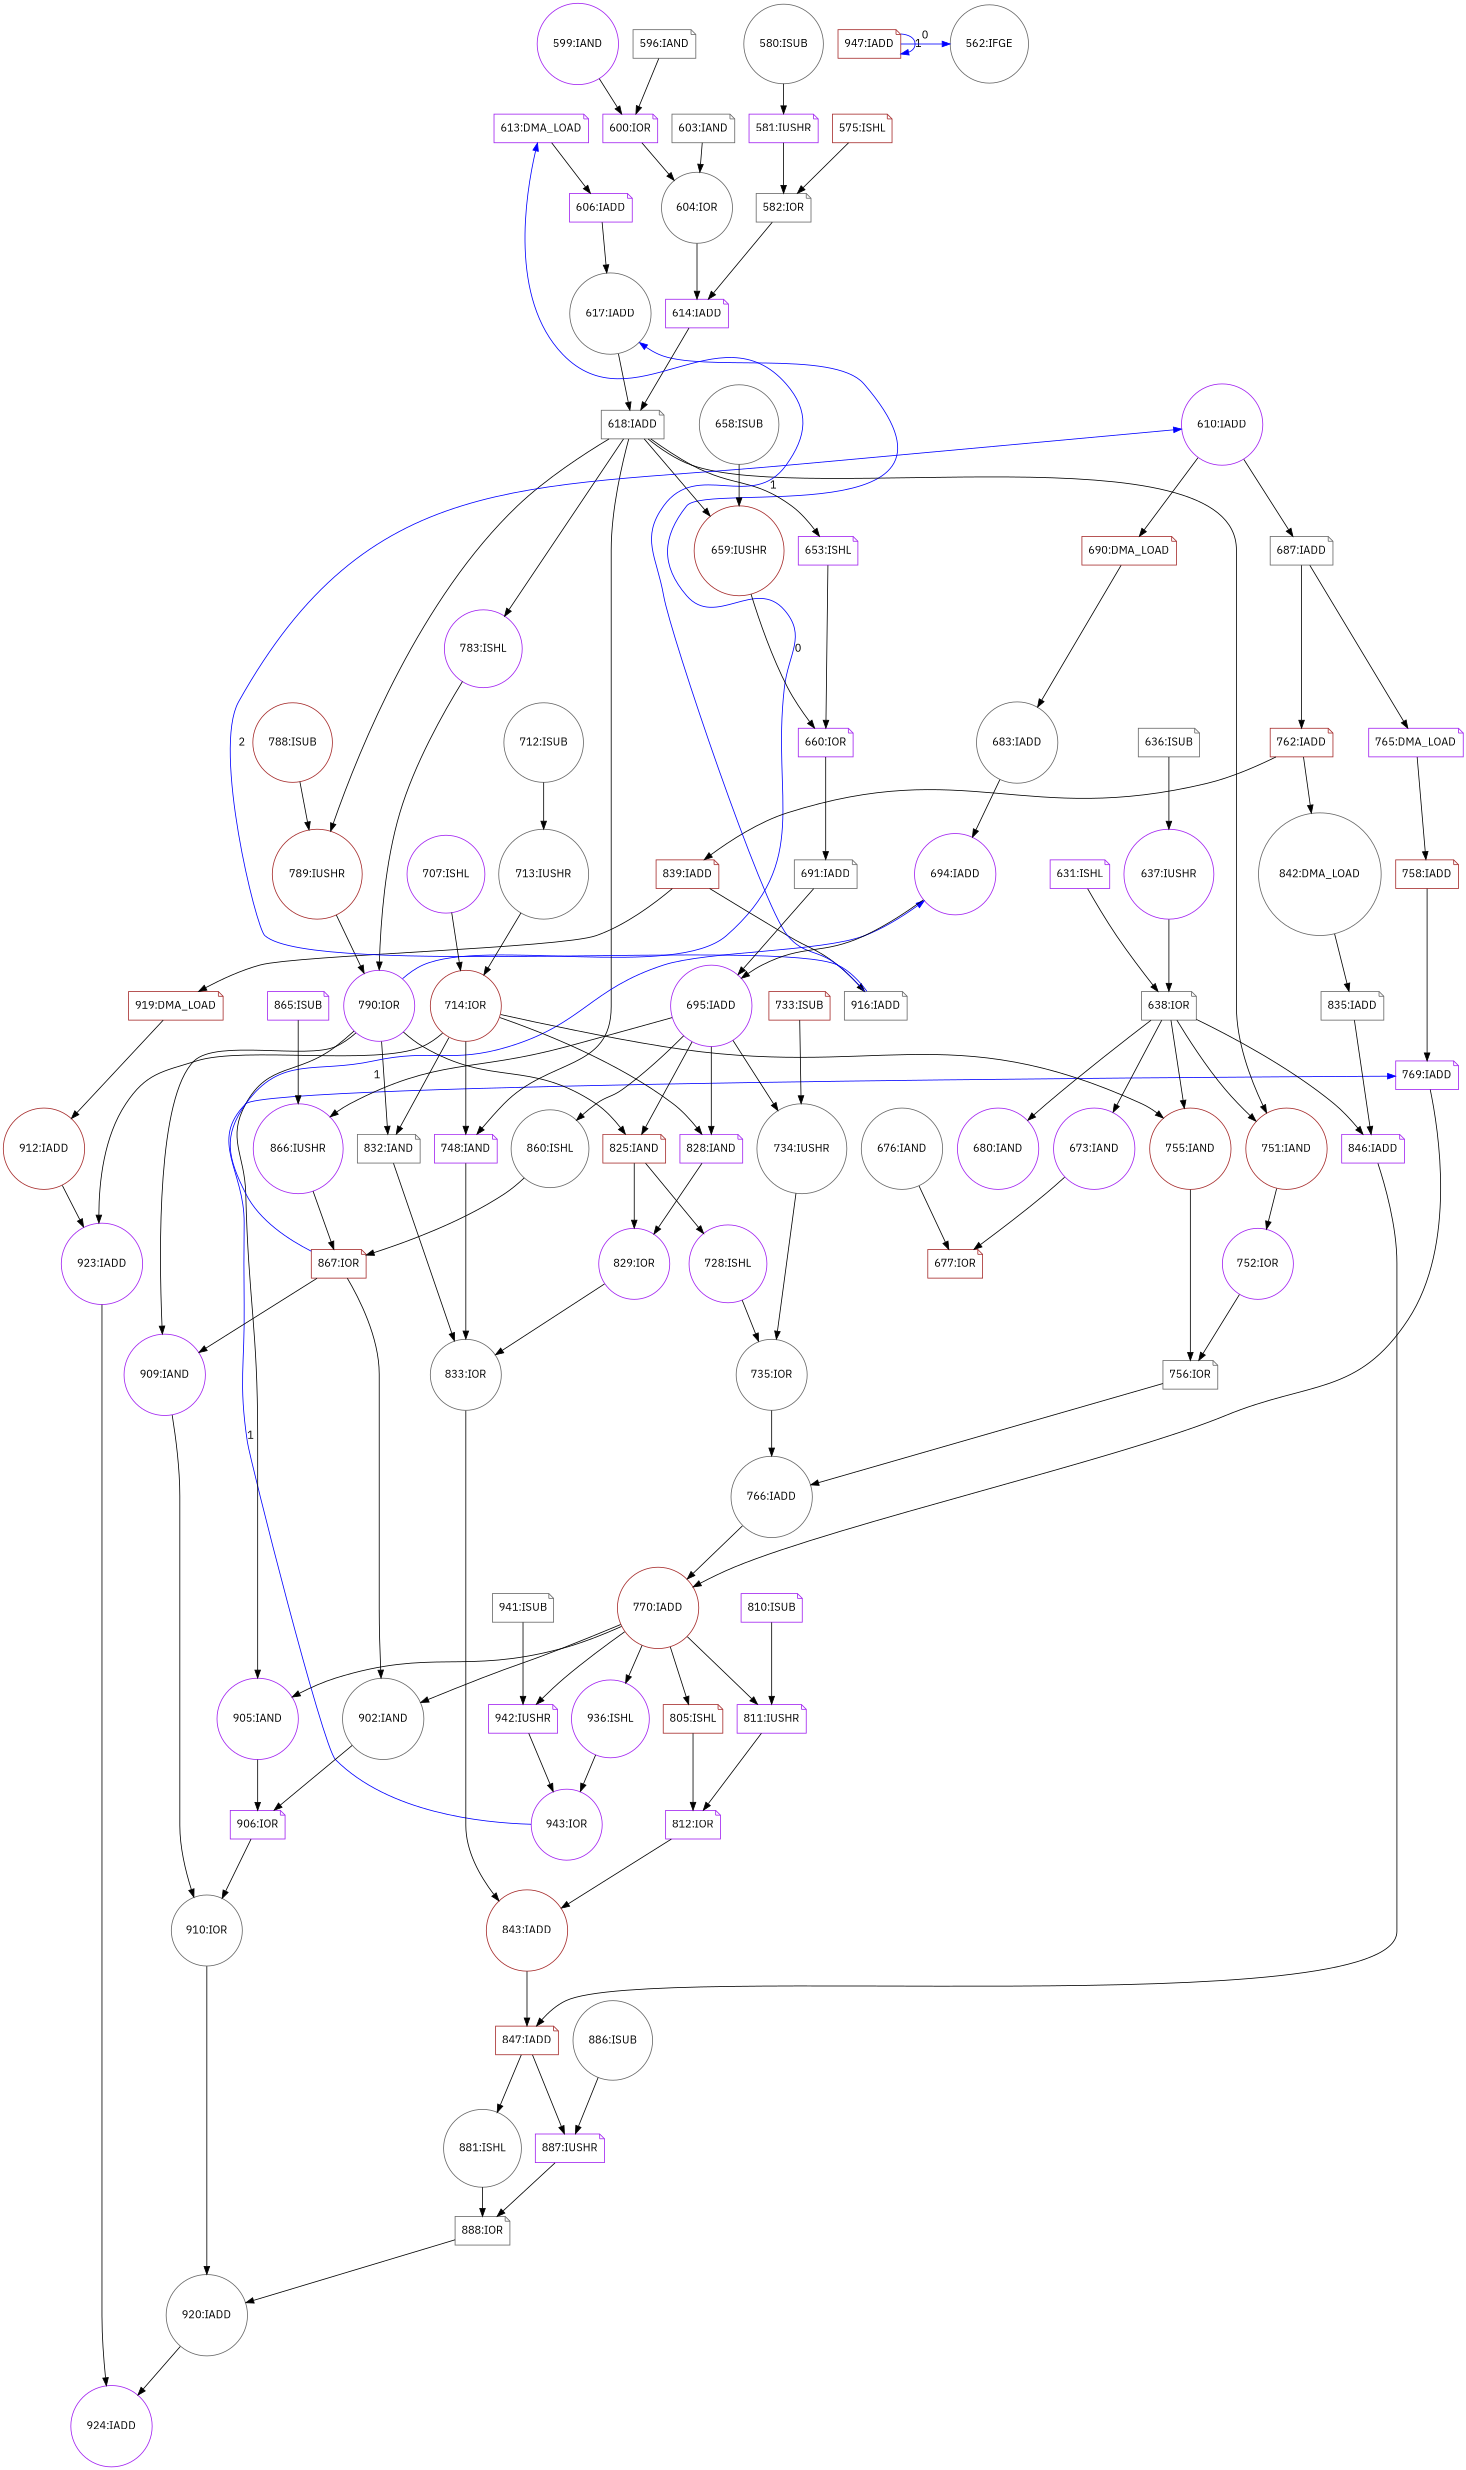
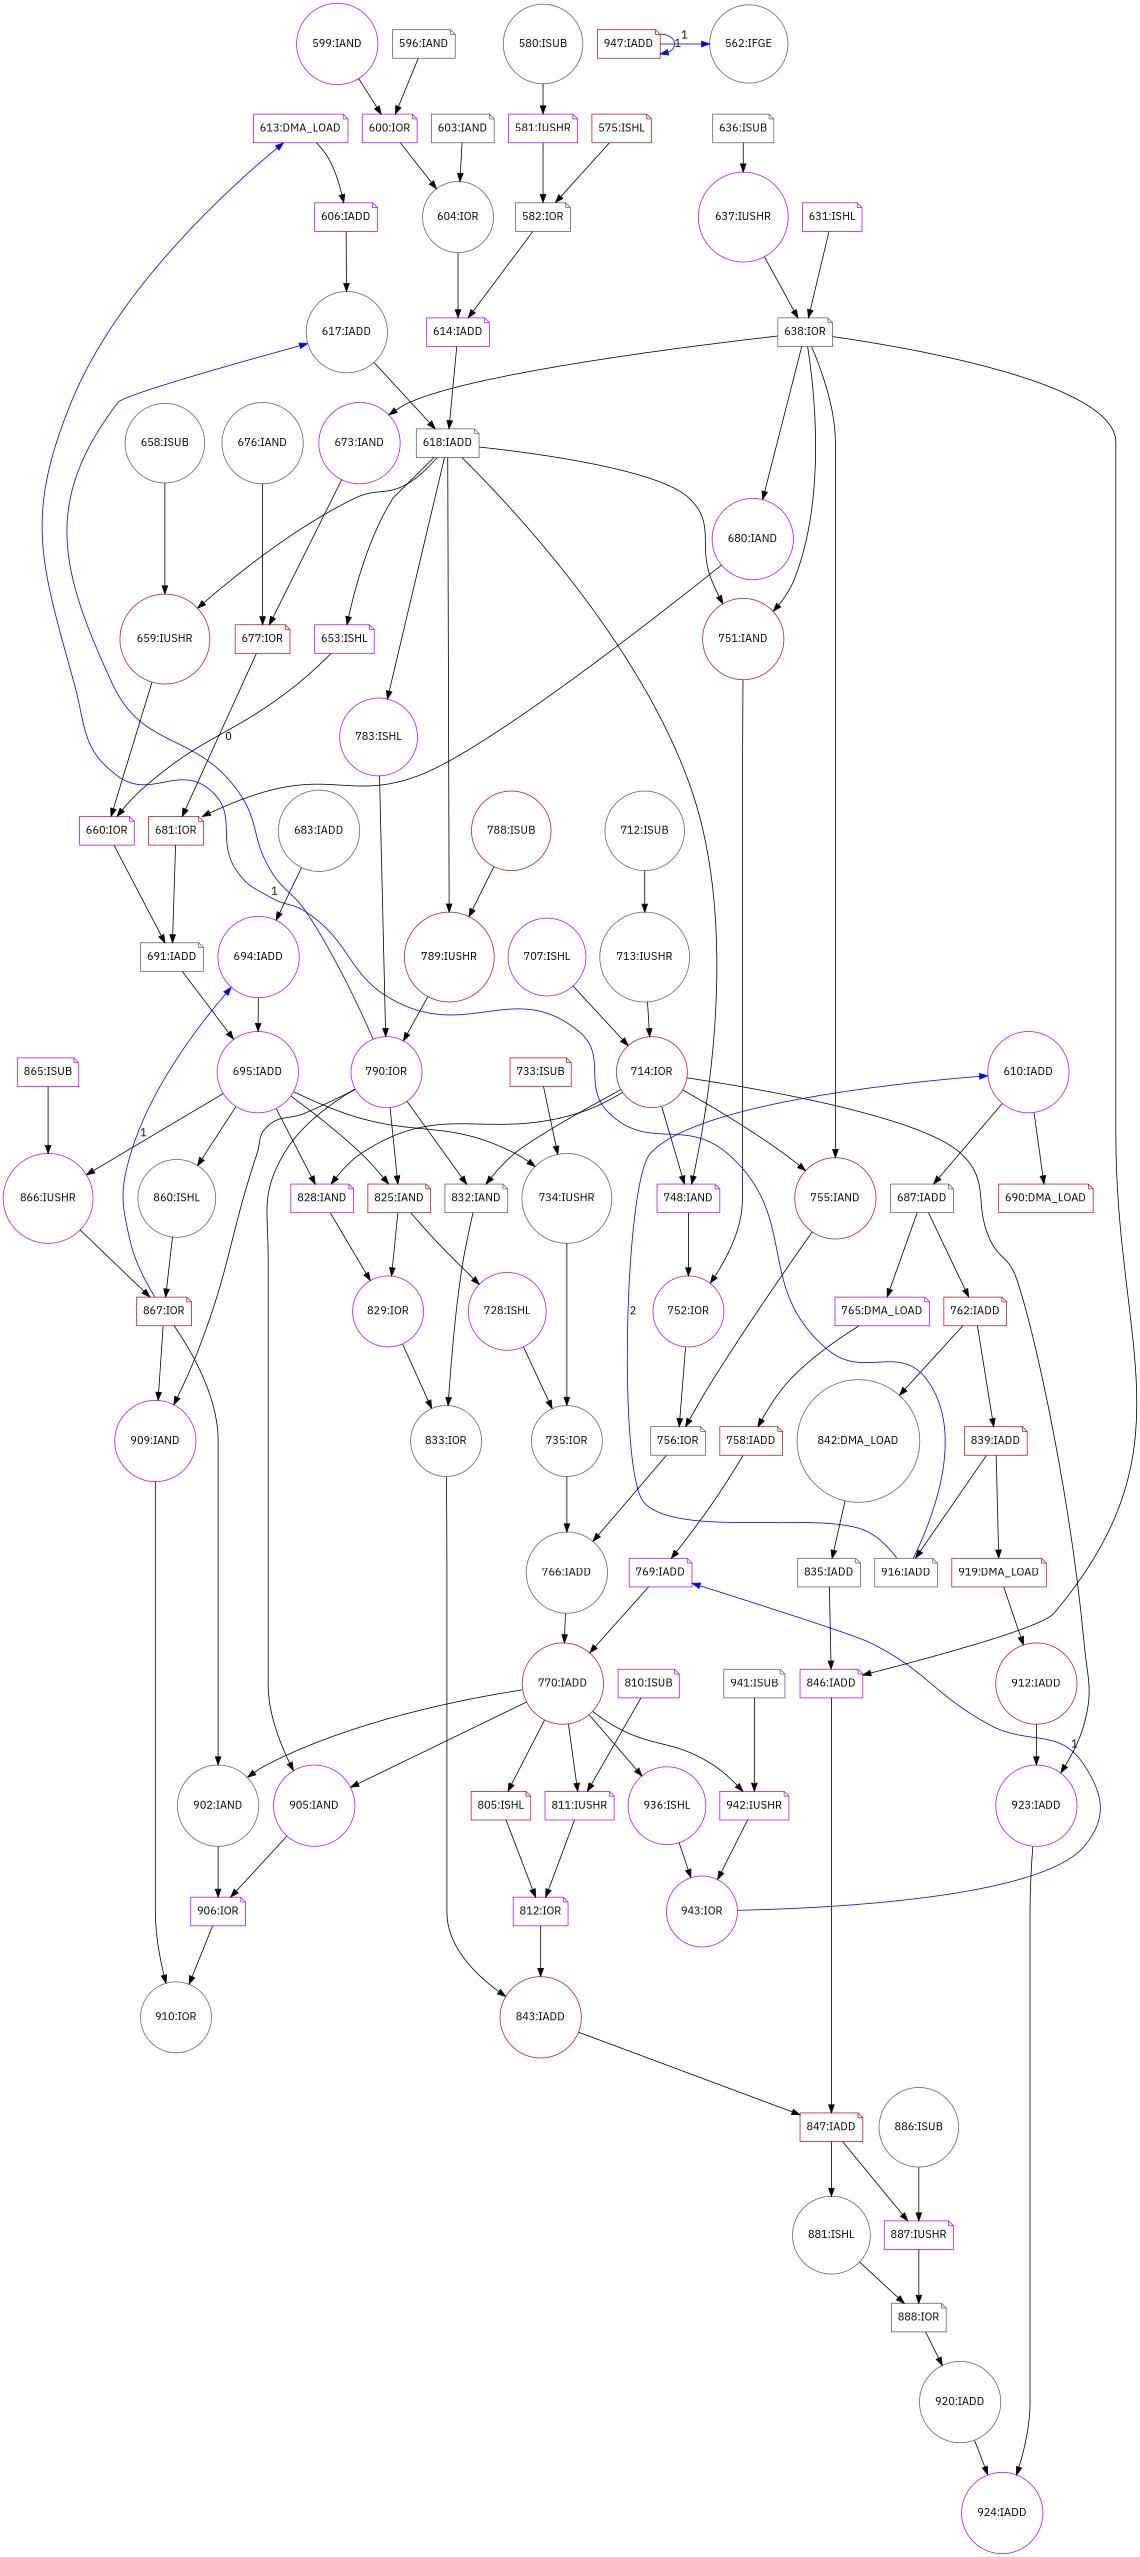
(925, 36) -> (685, 36)
(1081, 633) -> none
none -> (176, 831)
(466, 1247) -> (688, 1240)
(207, 2116) -> none
